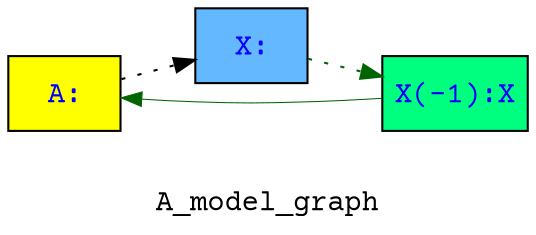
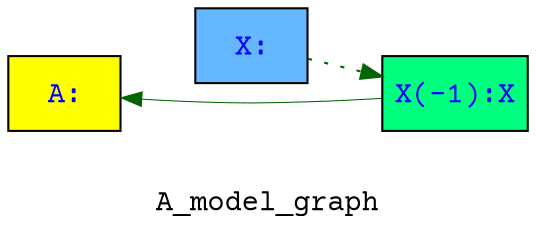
(148, 72) -> none
